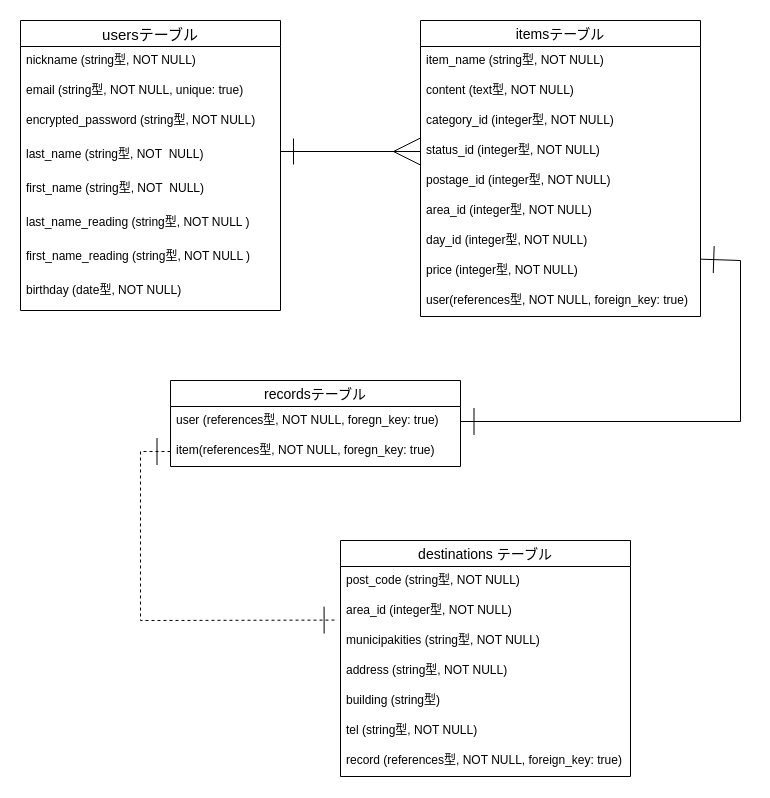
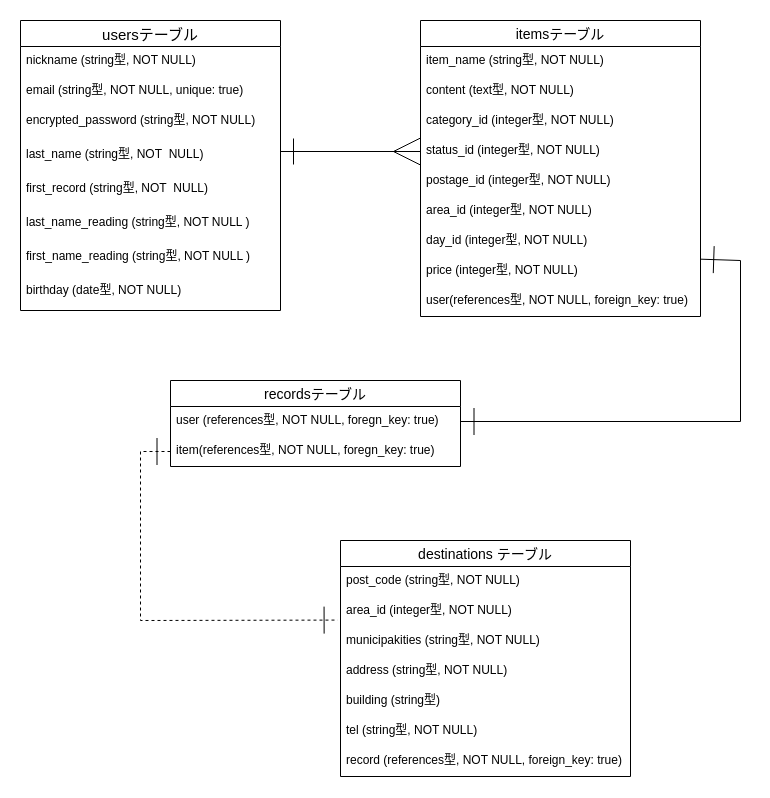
(123, 188) -> (130, 188)
